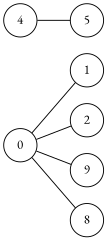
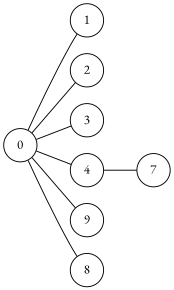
(87, 20) -> (154, 170)
none -> (87, 120)
none -> (54, 158)
